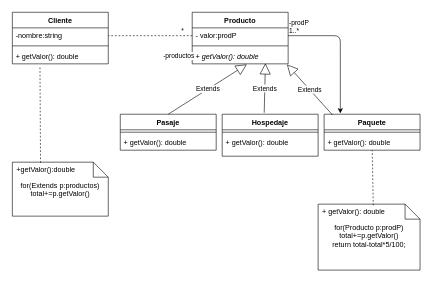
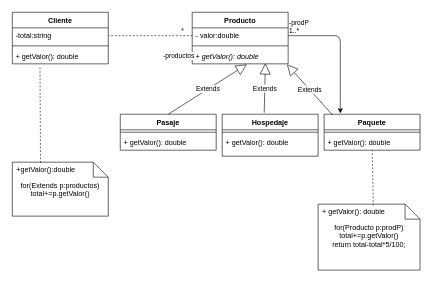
(42, 36) -> (39, 36)
(219, 36) -> (220, 36)
